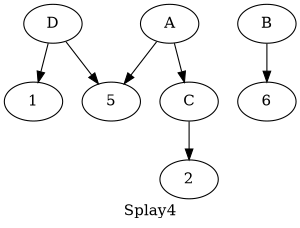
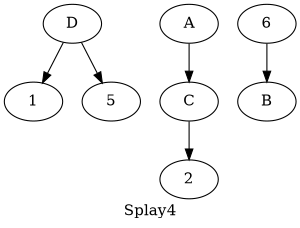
(267, 57) -> (267, 57)
(144, 58) -> none
